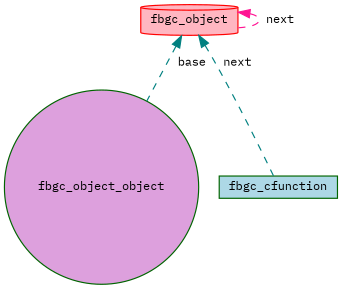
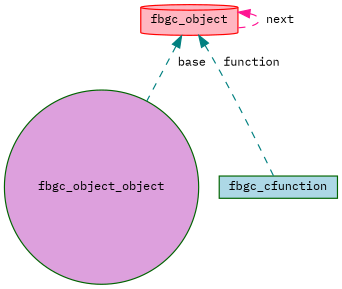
(234, 63) -> (248, 63)
